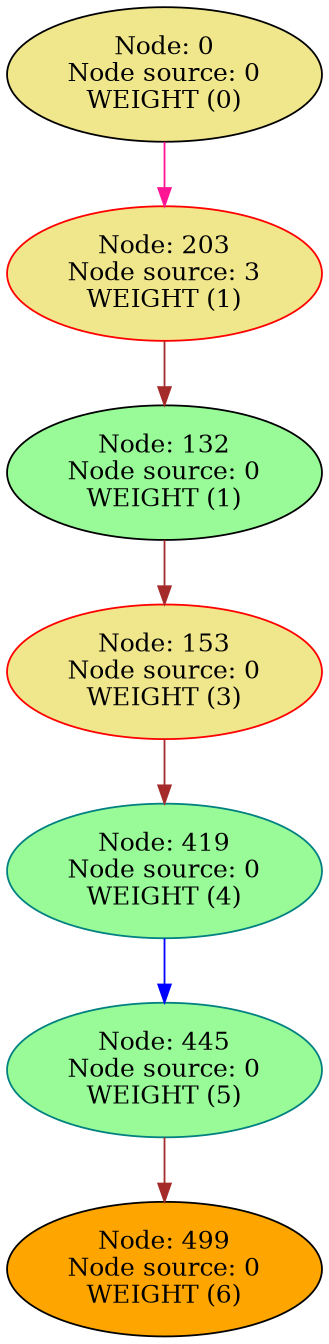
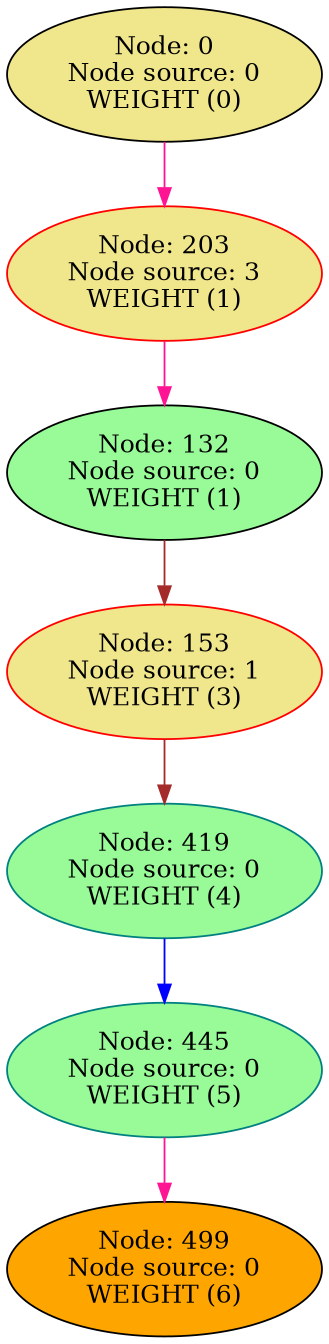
(165, 364) -> (165, 364)
(165, 672) -> (165, 672)
(165, 1160) -> (165, 1160)
